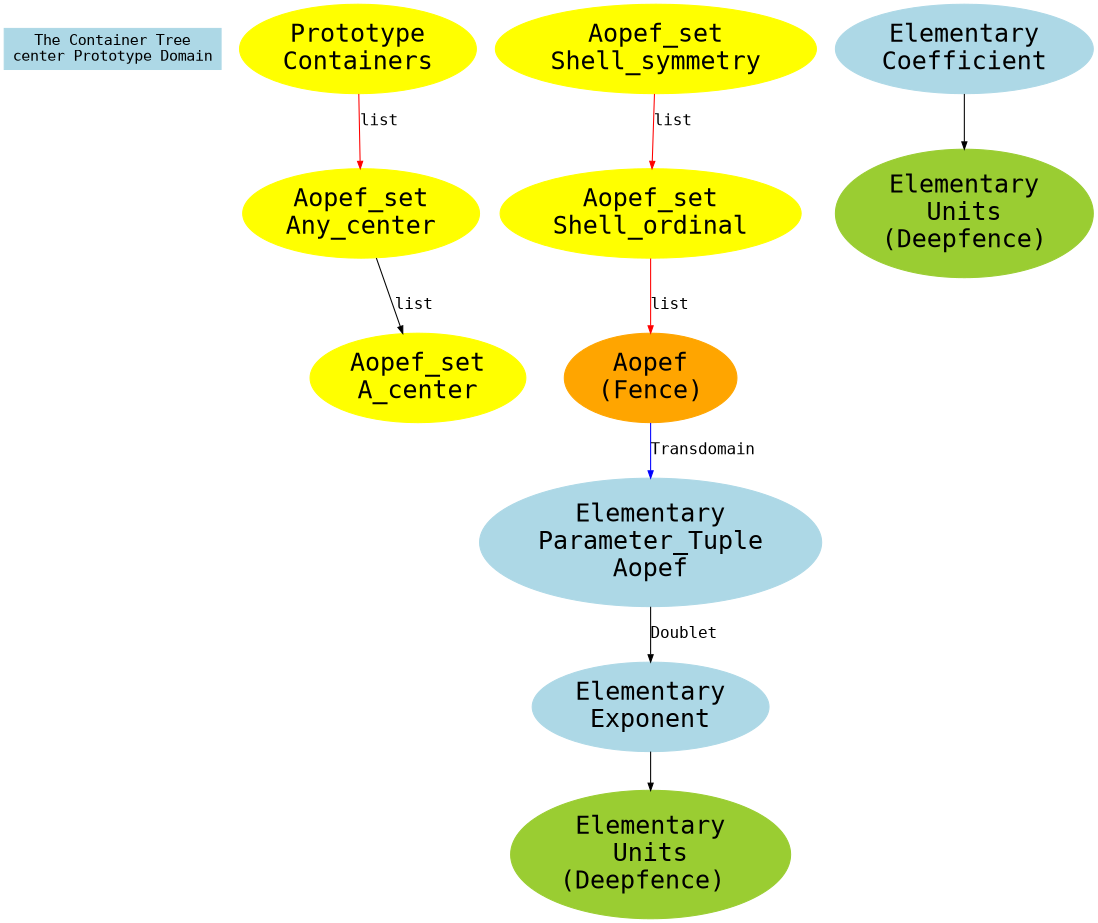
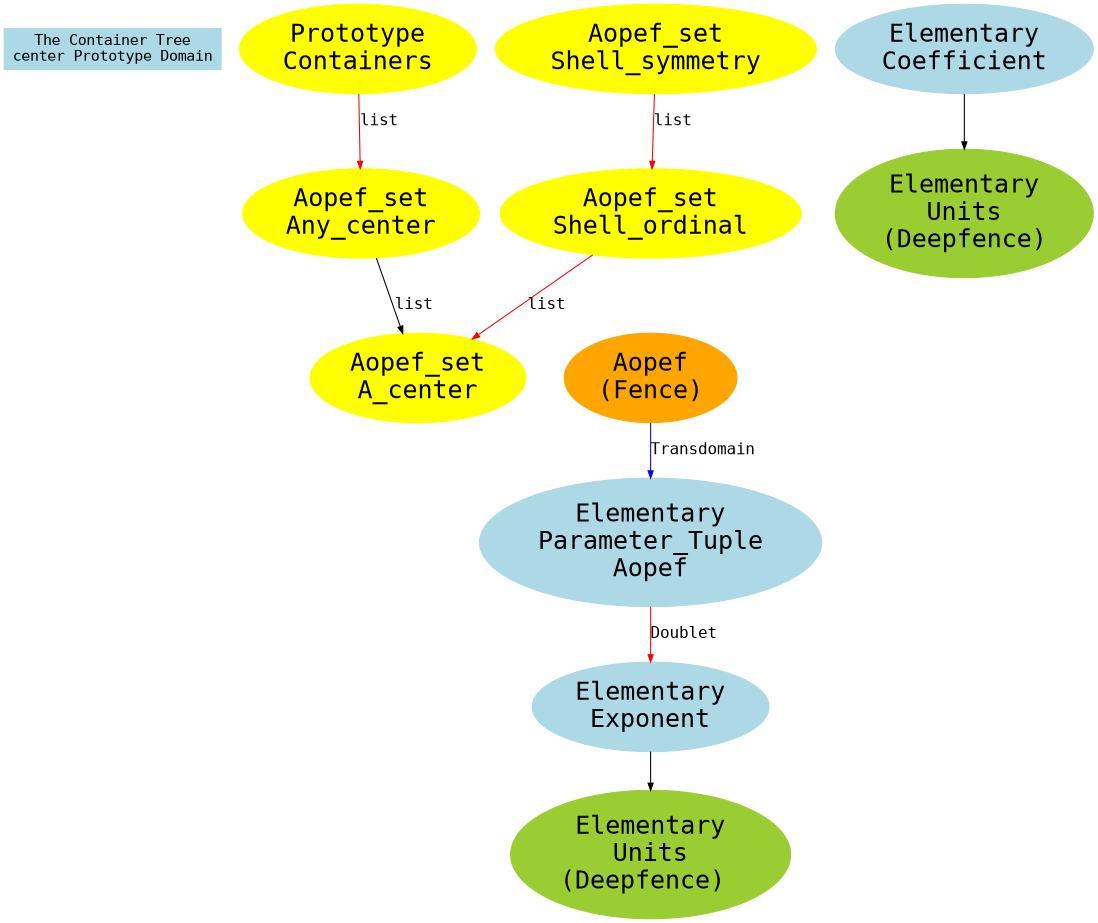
(651, 292) -> (536, 295)
(651, 631) -> (651, 631)
